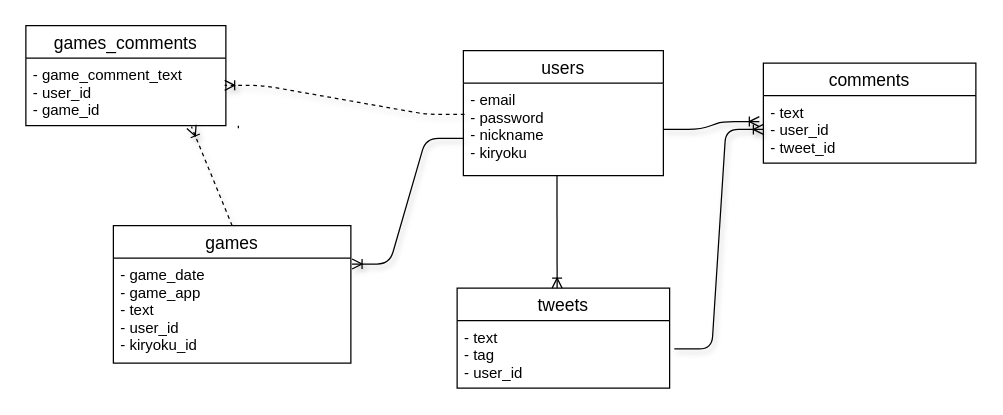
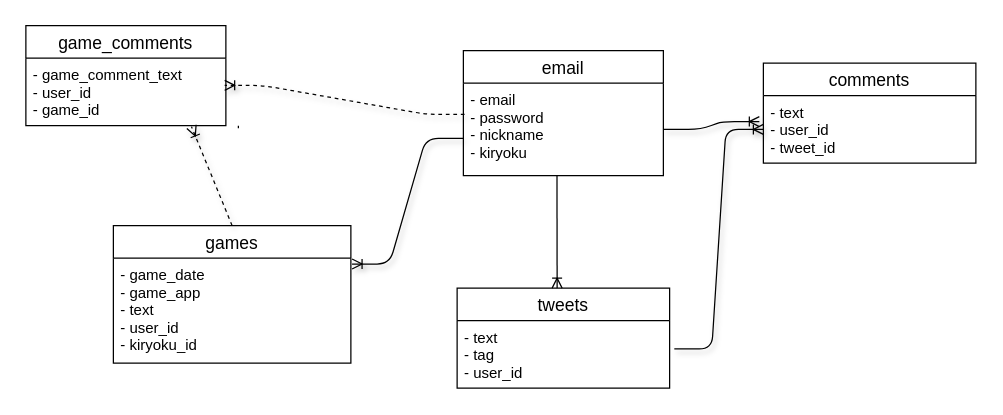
(125, 43) -> (125, 43)
(563, 68) -> (563, 68)
